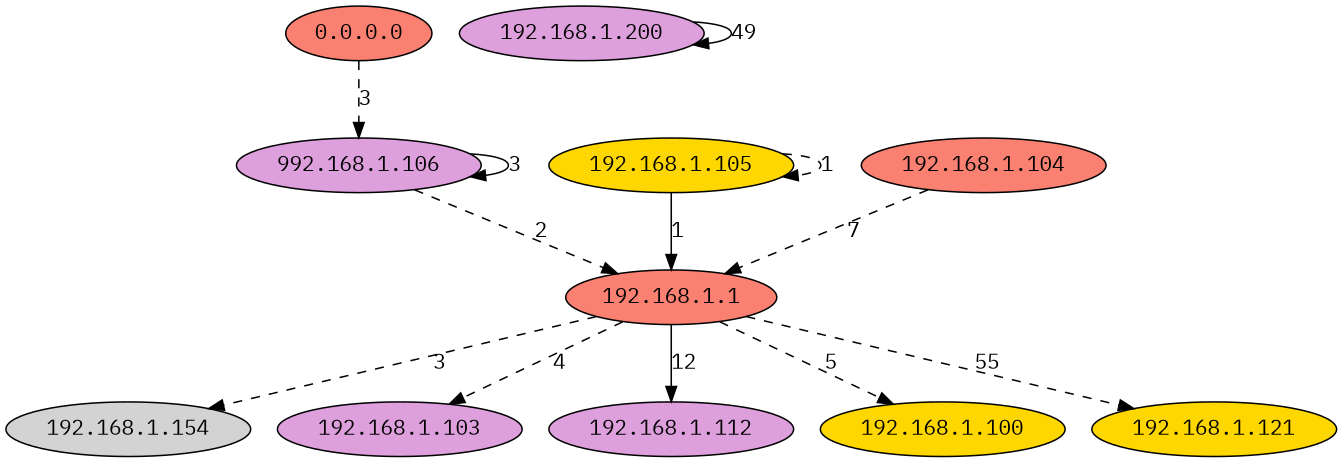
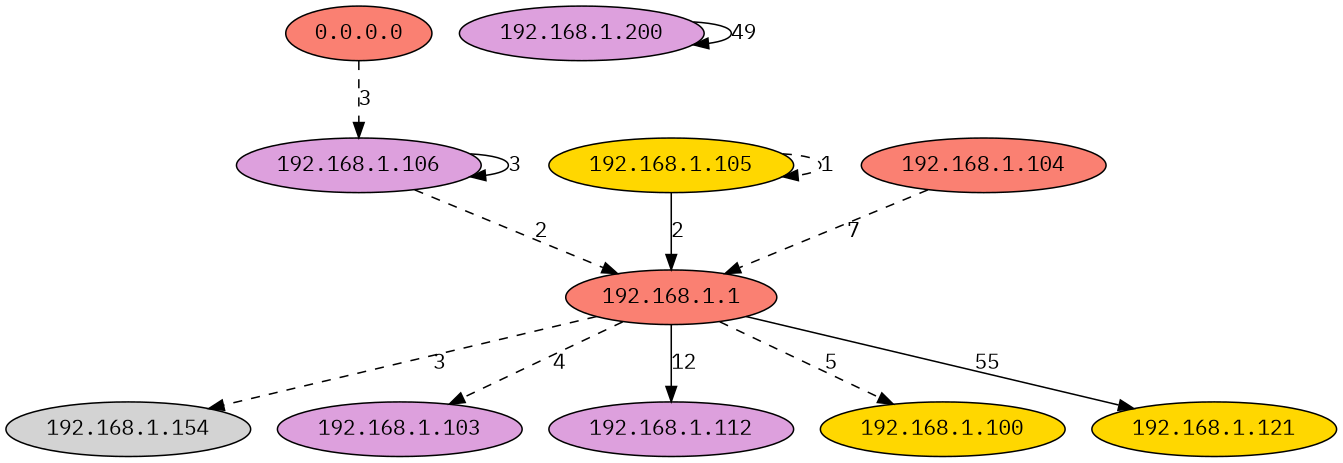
(359, 165) -> (359, 165)
(678, 231) -> (678, 231)
(932, 361) -> (932, 361)
